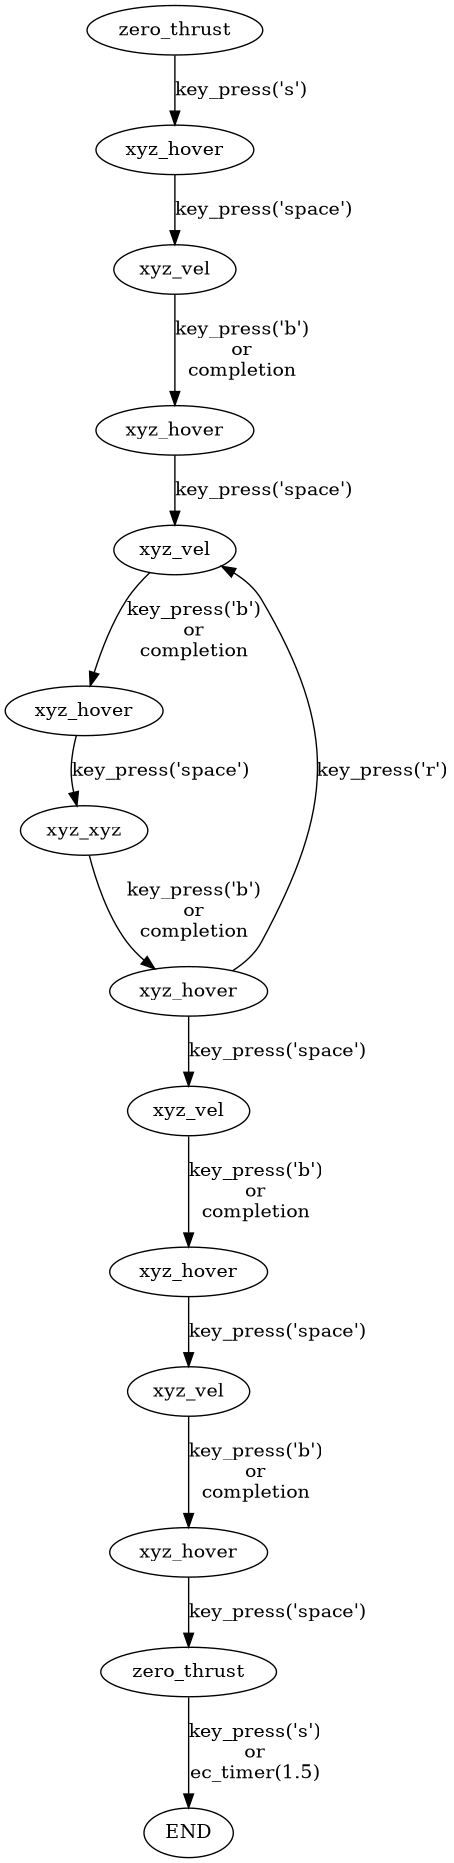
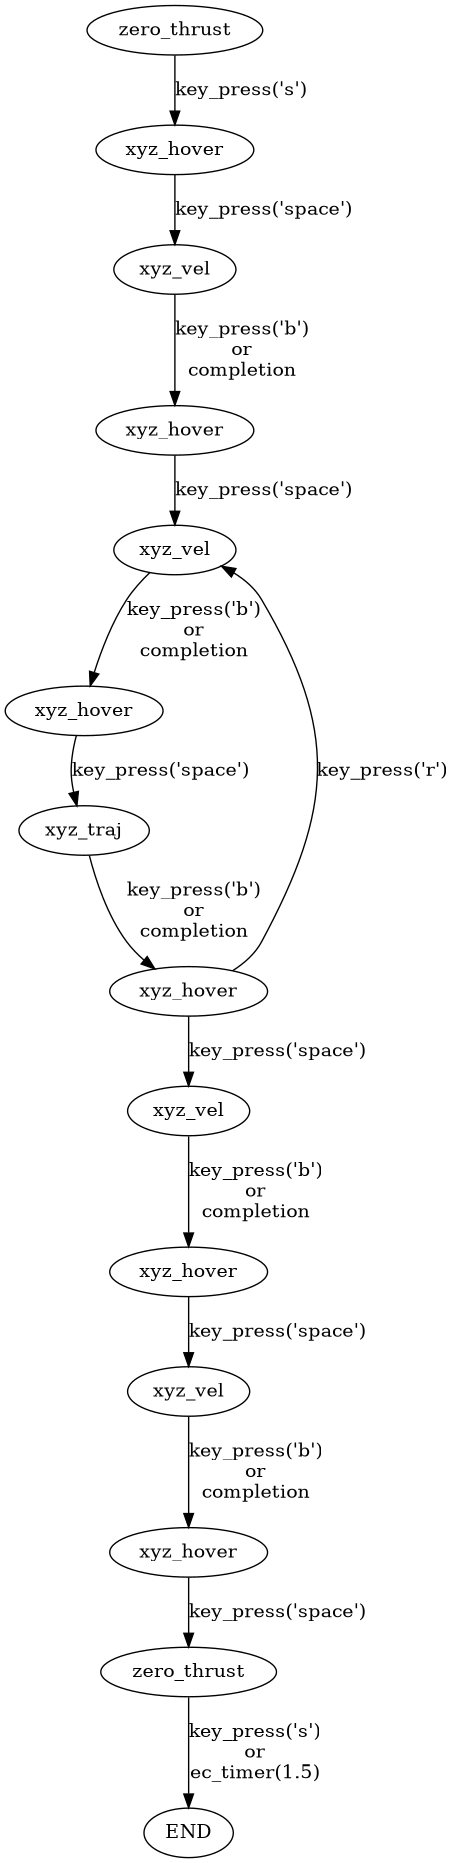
(84, 830) -> (84, 830)
